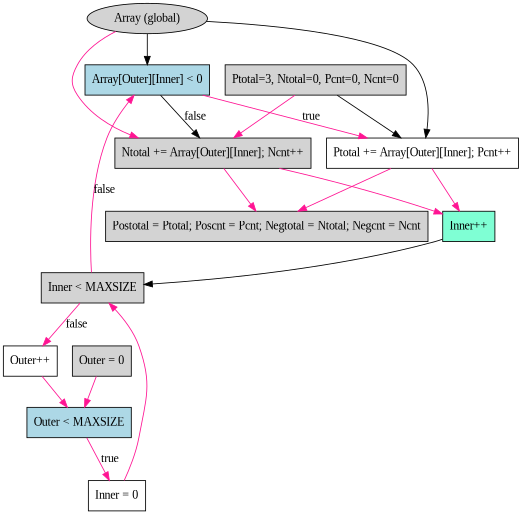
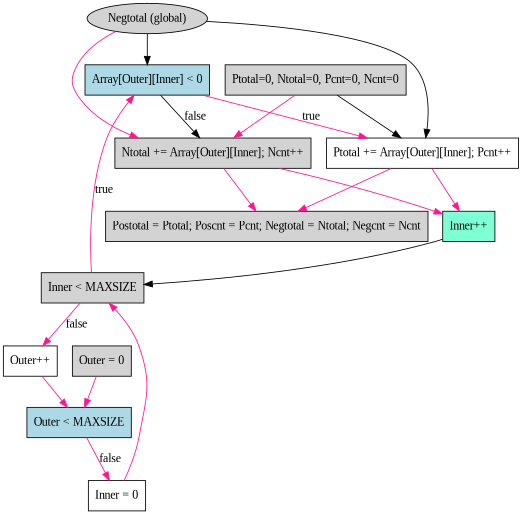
(147, 19) -> (147, 19)
(316, 80) -> (316, 80)
(104, 190) -> (104, 190)
(110, 459) -> (110, 459)
